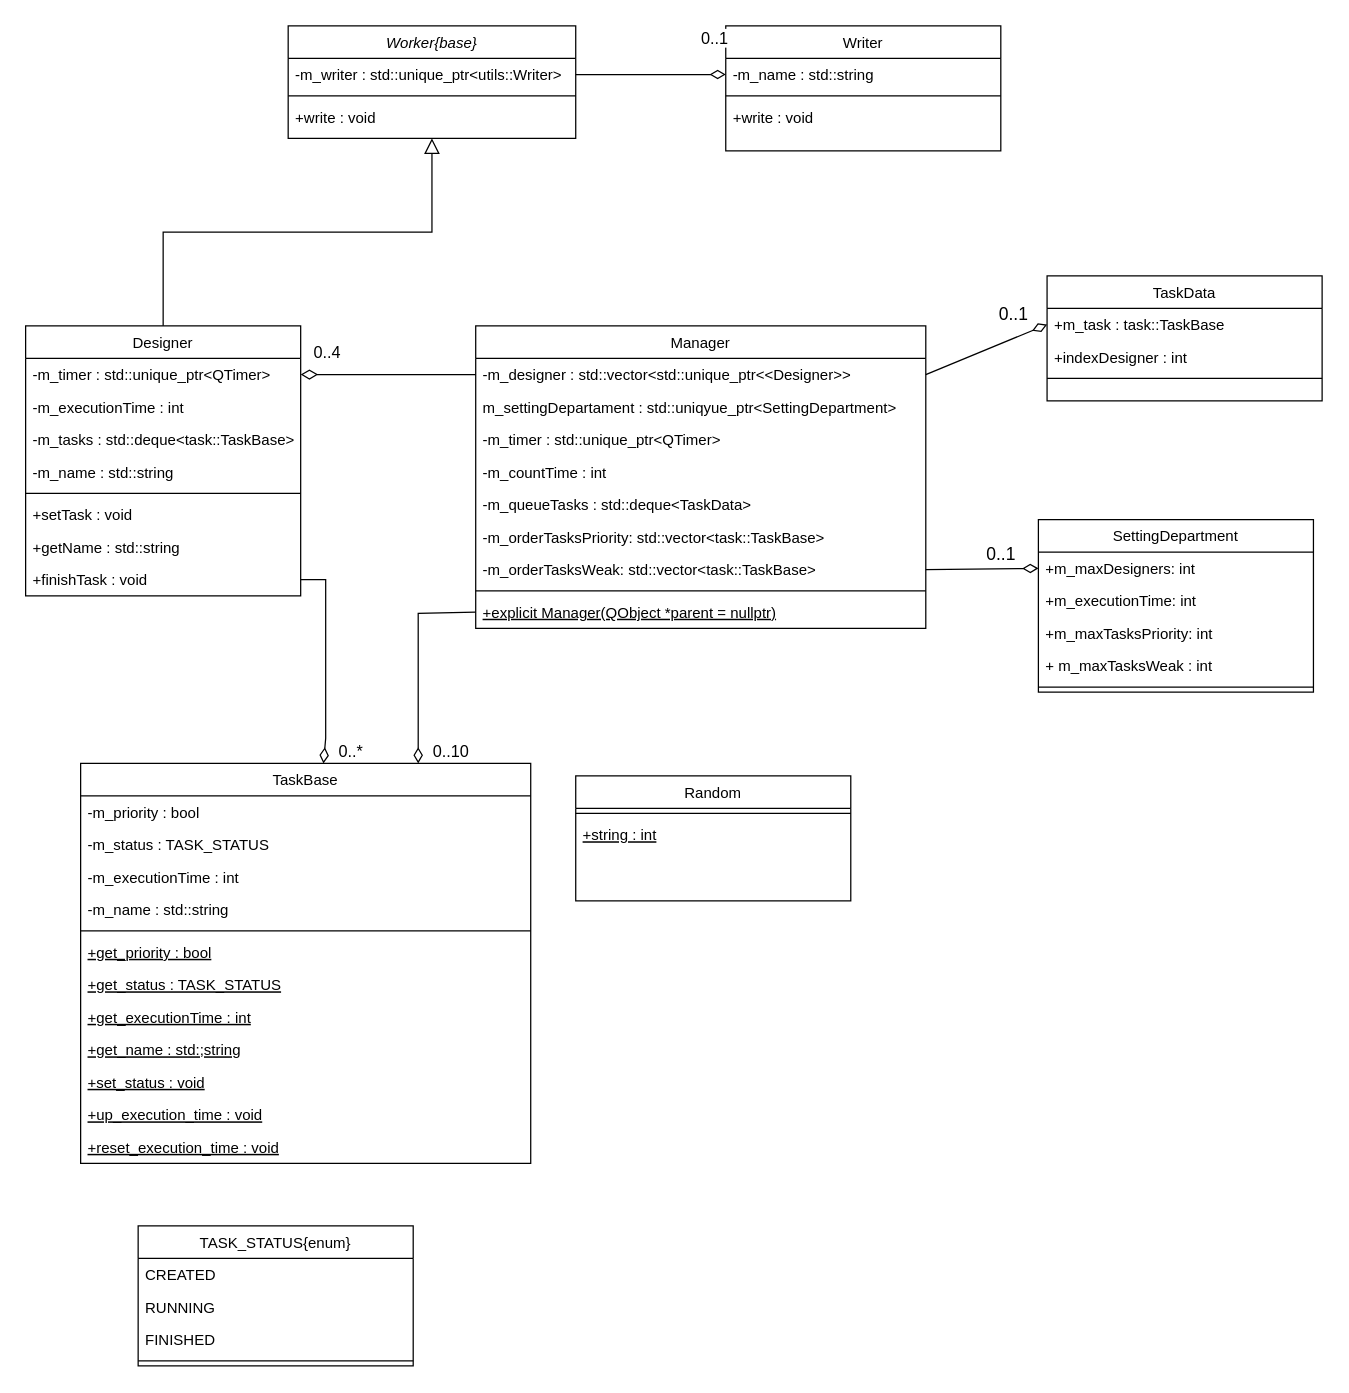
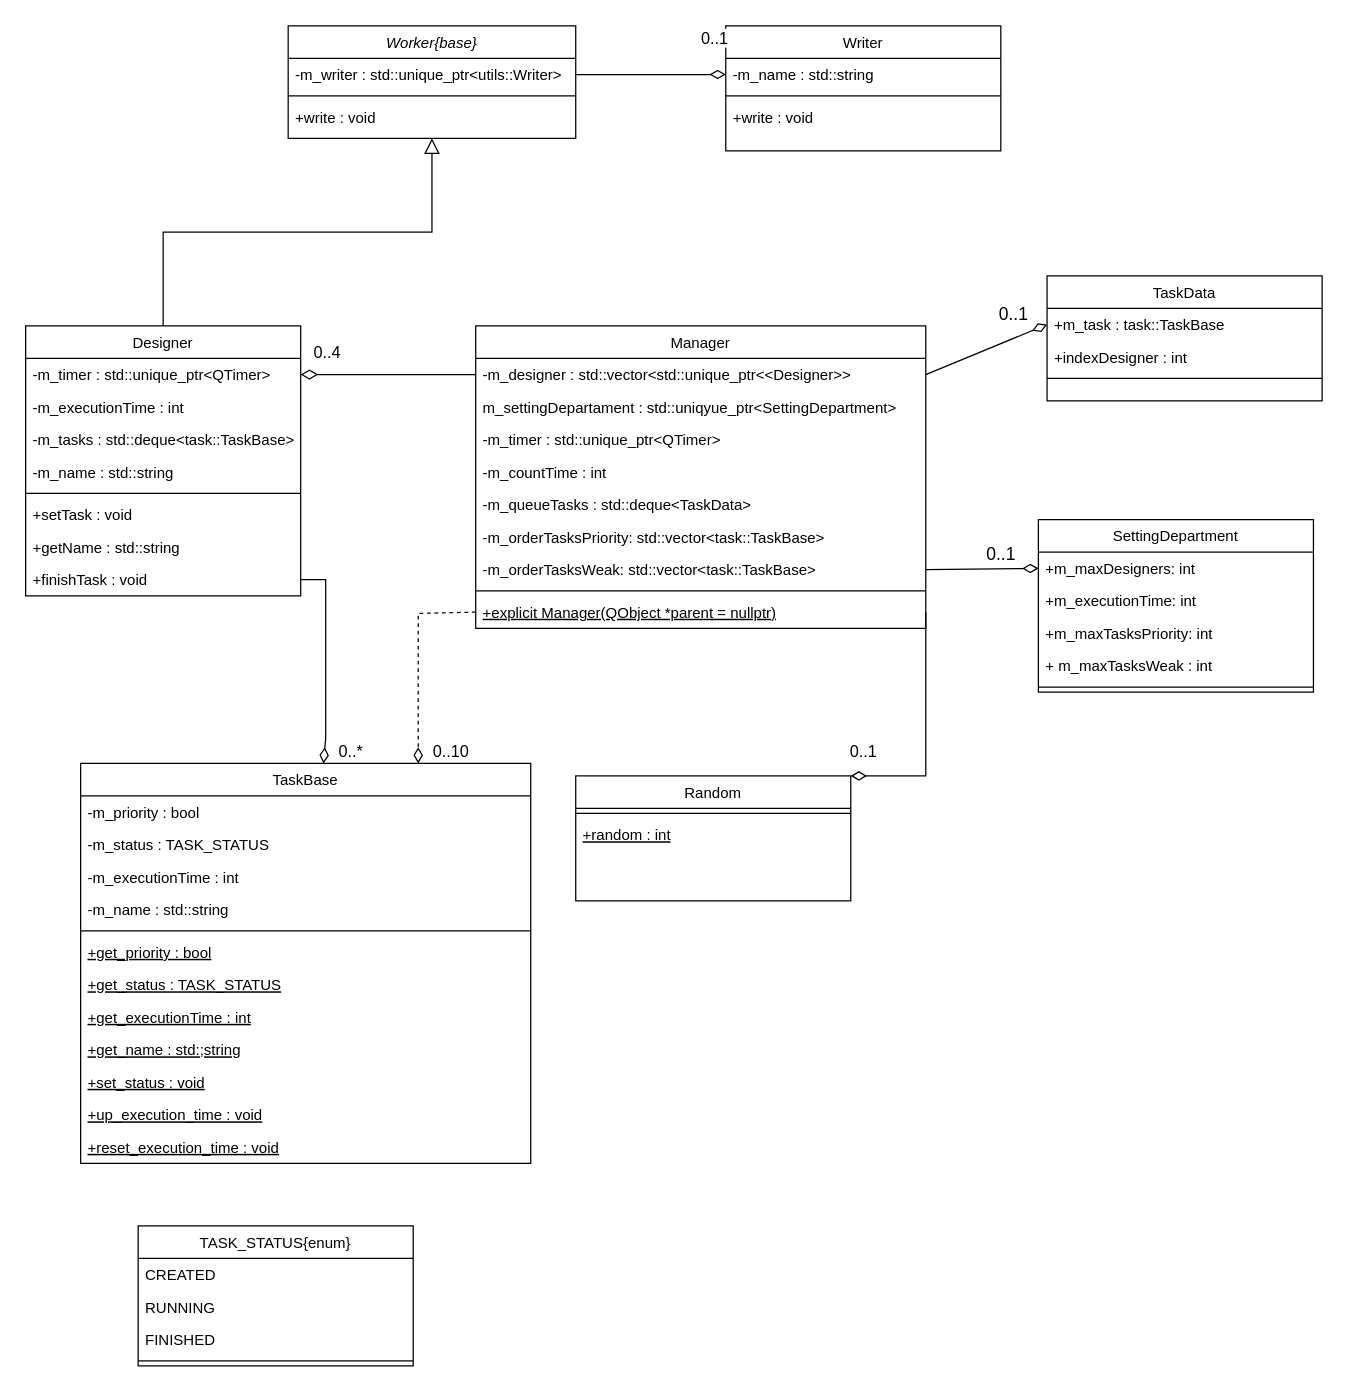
(418, 653) -> (418, 653)
none -> (926, 732)
(627, 835) -> (629, 835)
